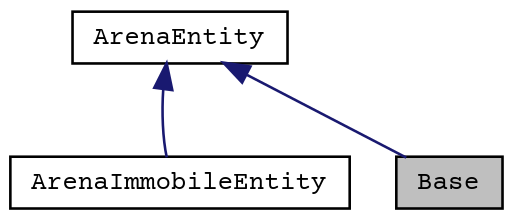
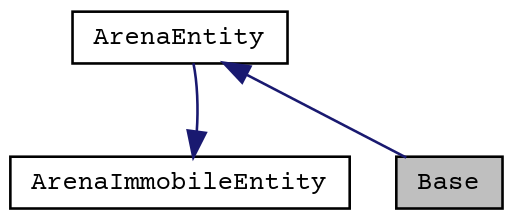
(163, 123) -> (197, 97)
